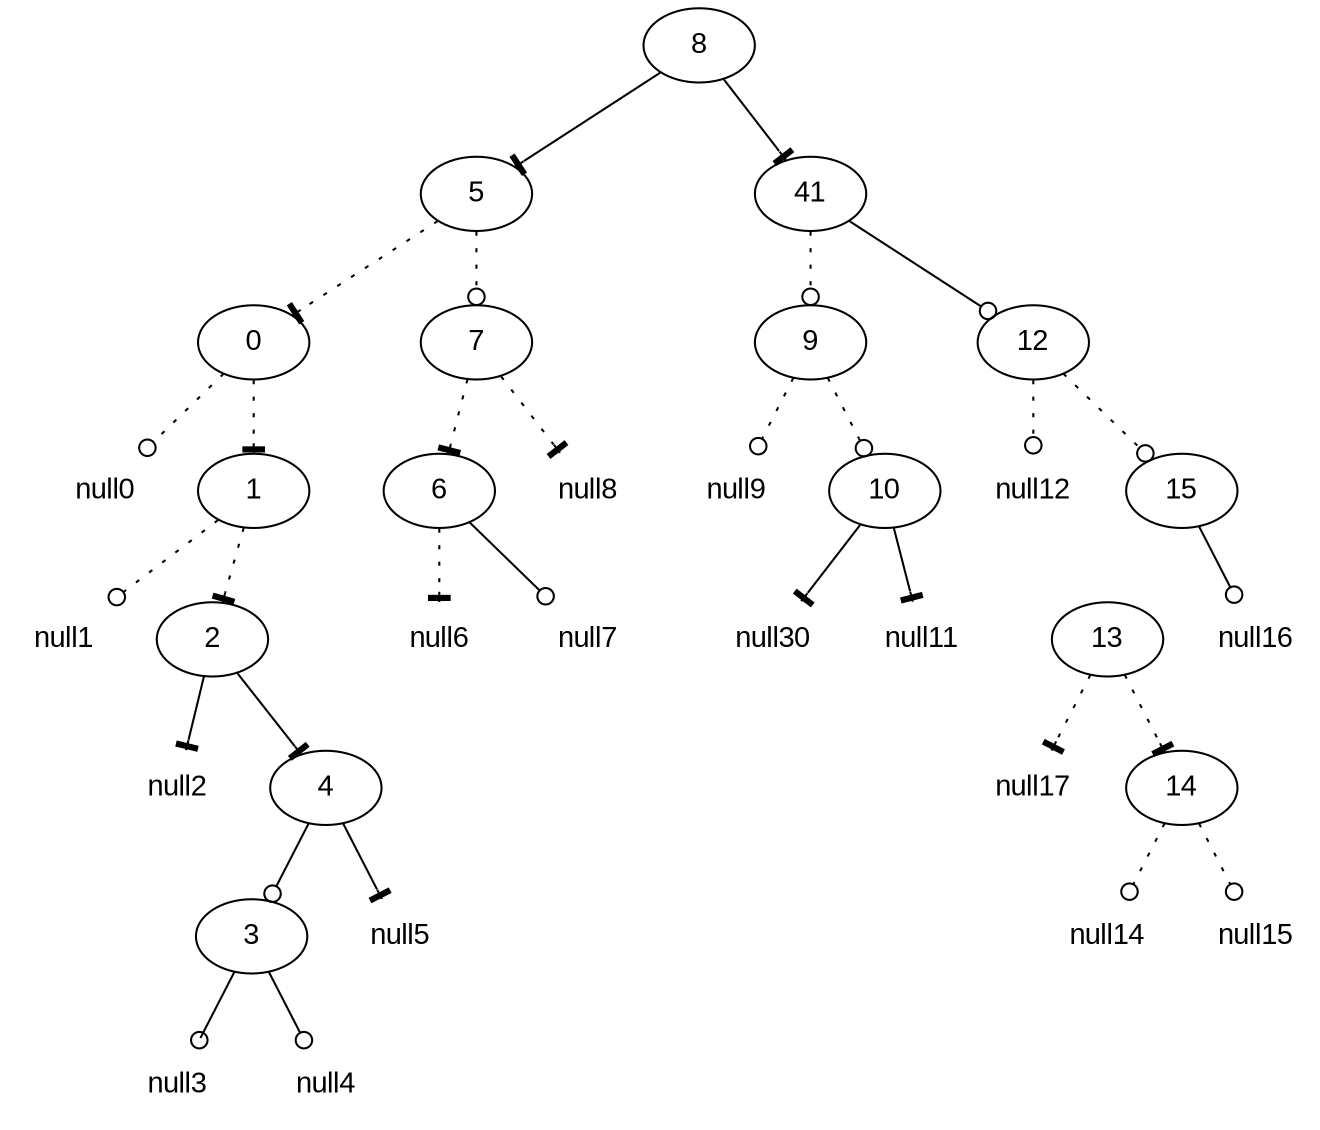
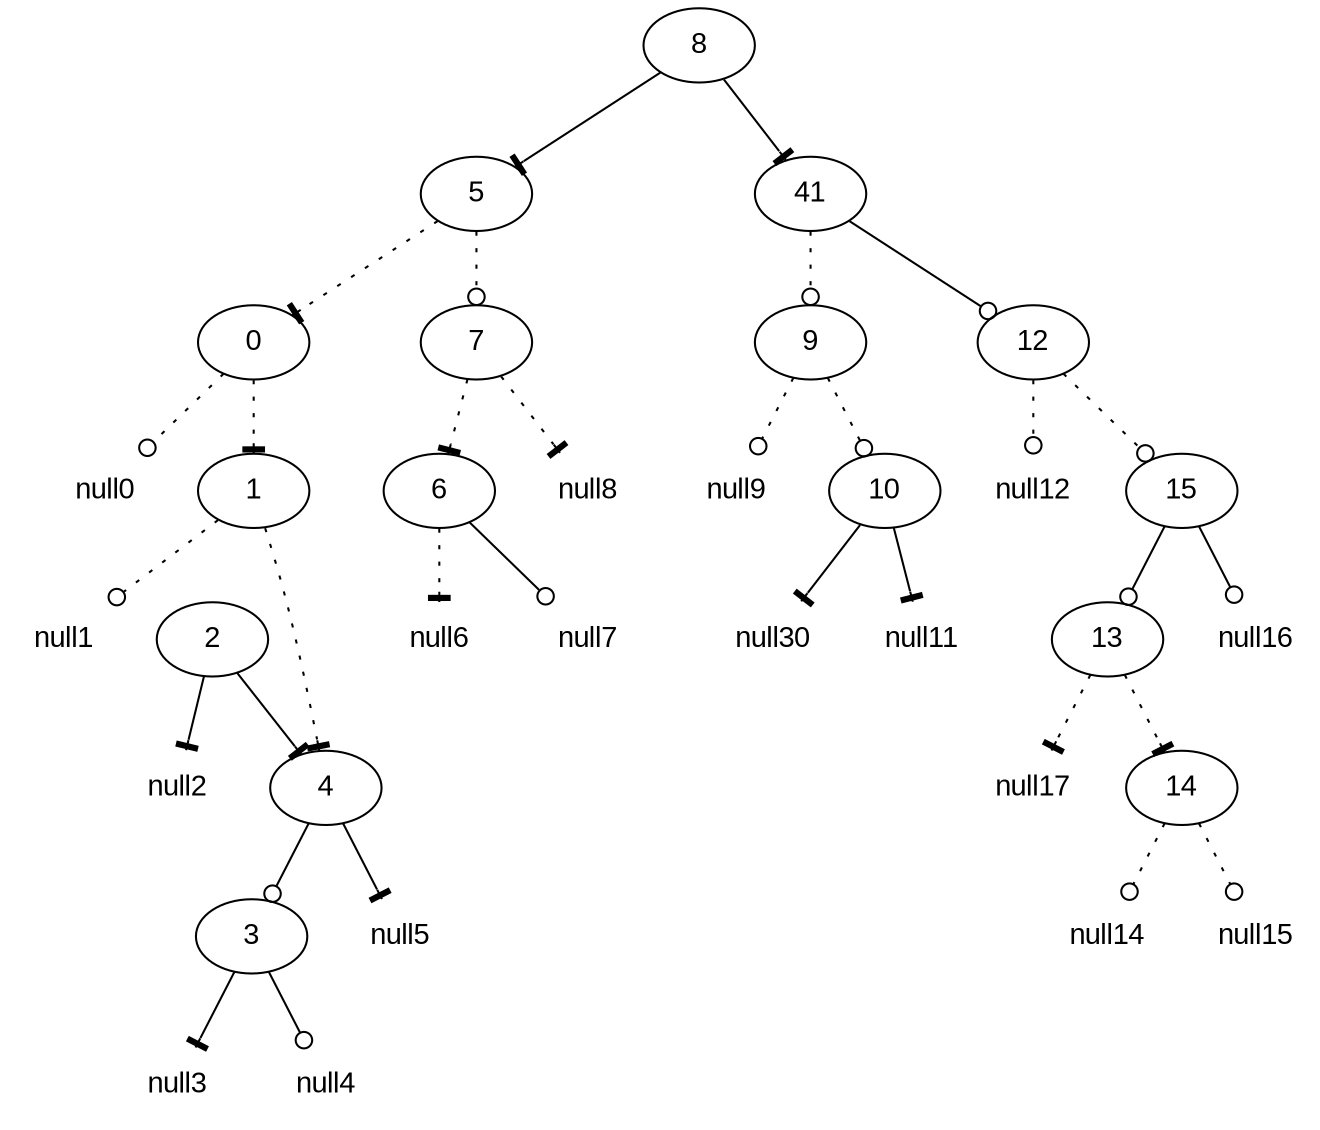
none -> (1149, 558)
(234, 560) -> (294, 633)
(217, 1005) -> (217, 1005)
